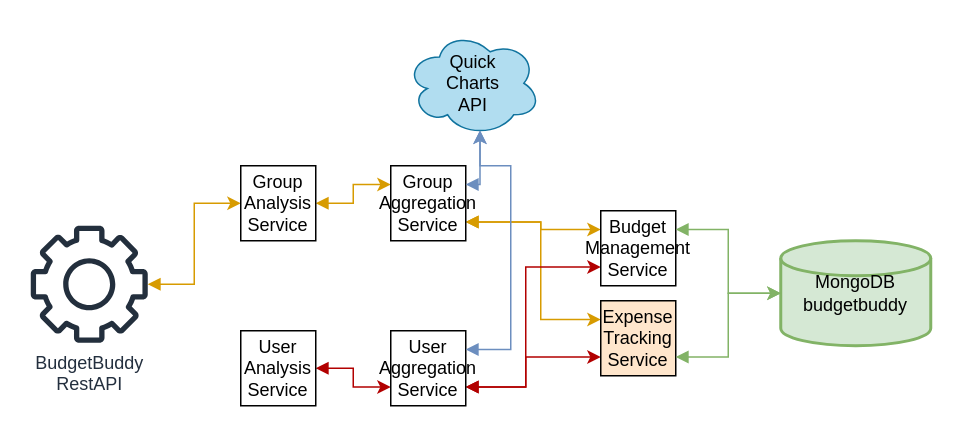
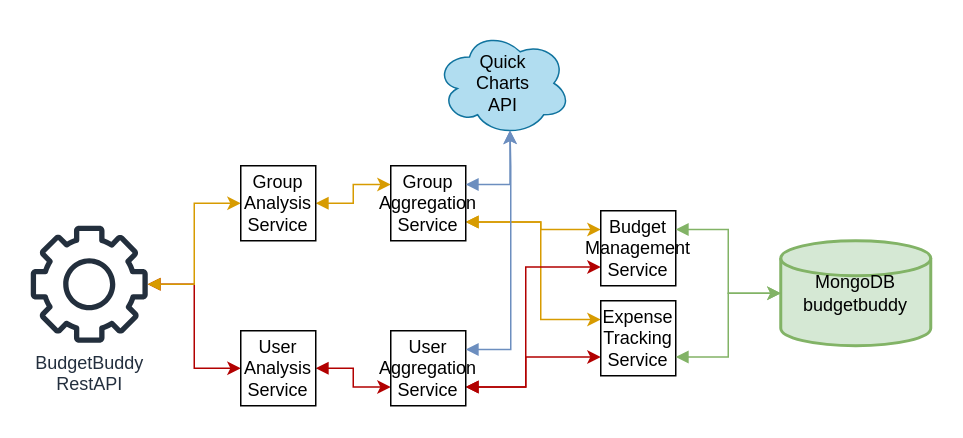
(473, 83) -> (503, 83)
(638, 338) -> (638, 338)
none -> (194, 345)
